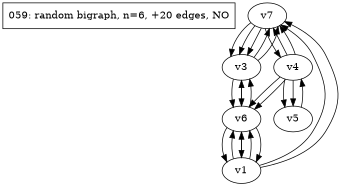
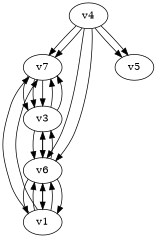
(119, 16) -> none
(270, 40) -> none
(303, 97) -> none
